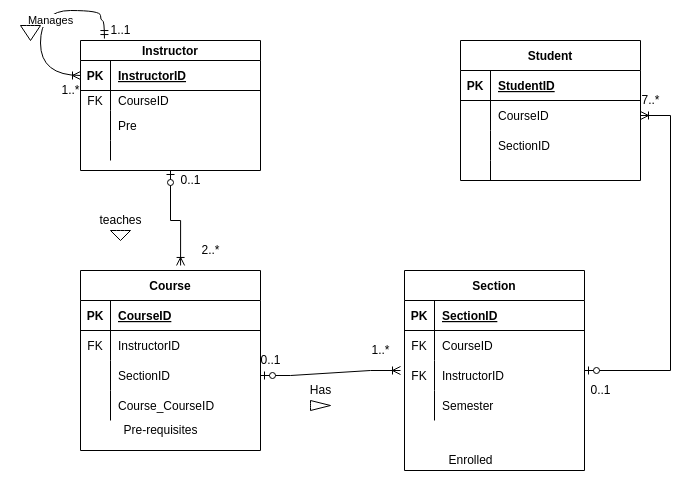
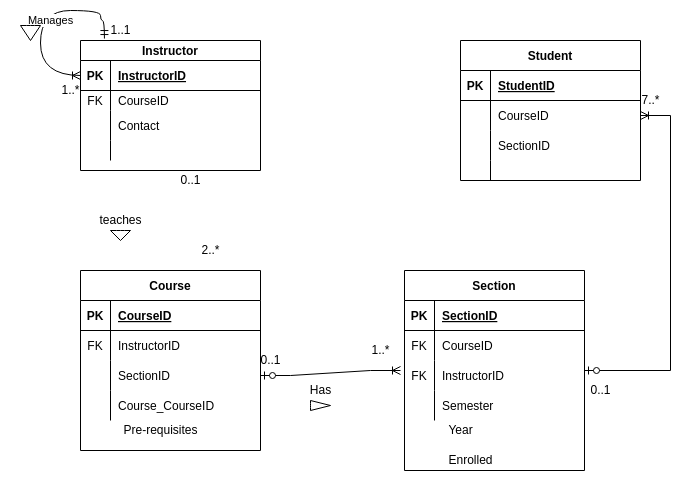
(128, 126) -> (142, 126)
(173, 221) -> none
none -> (461, 431)
